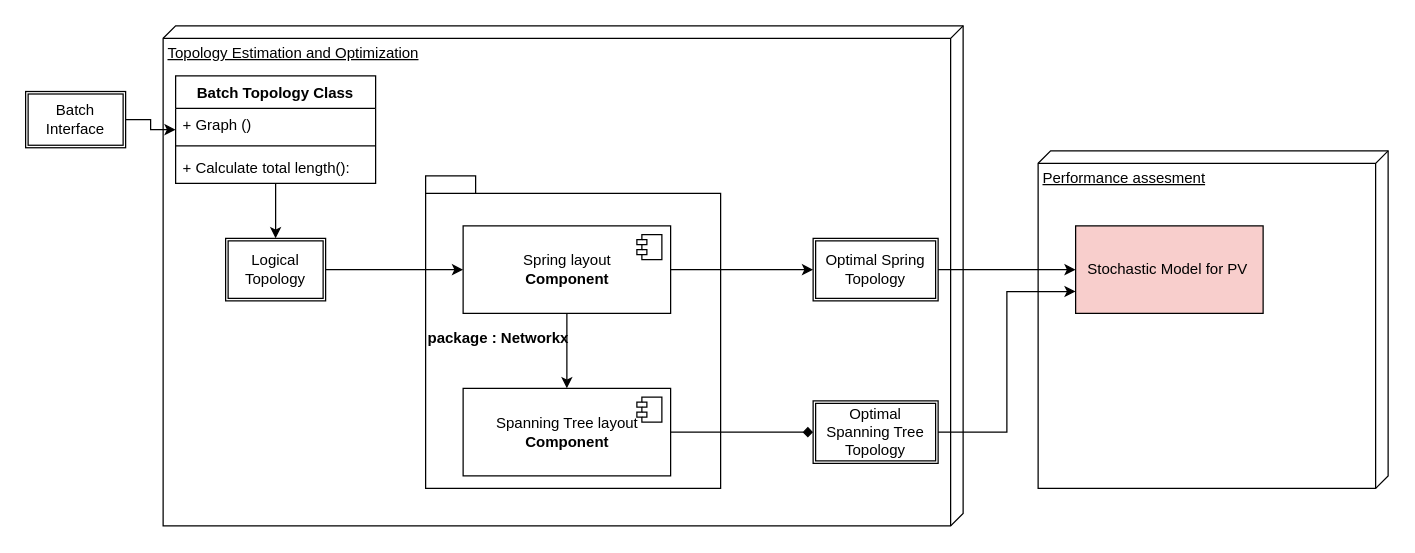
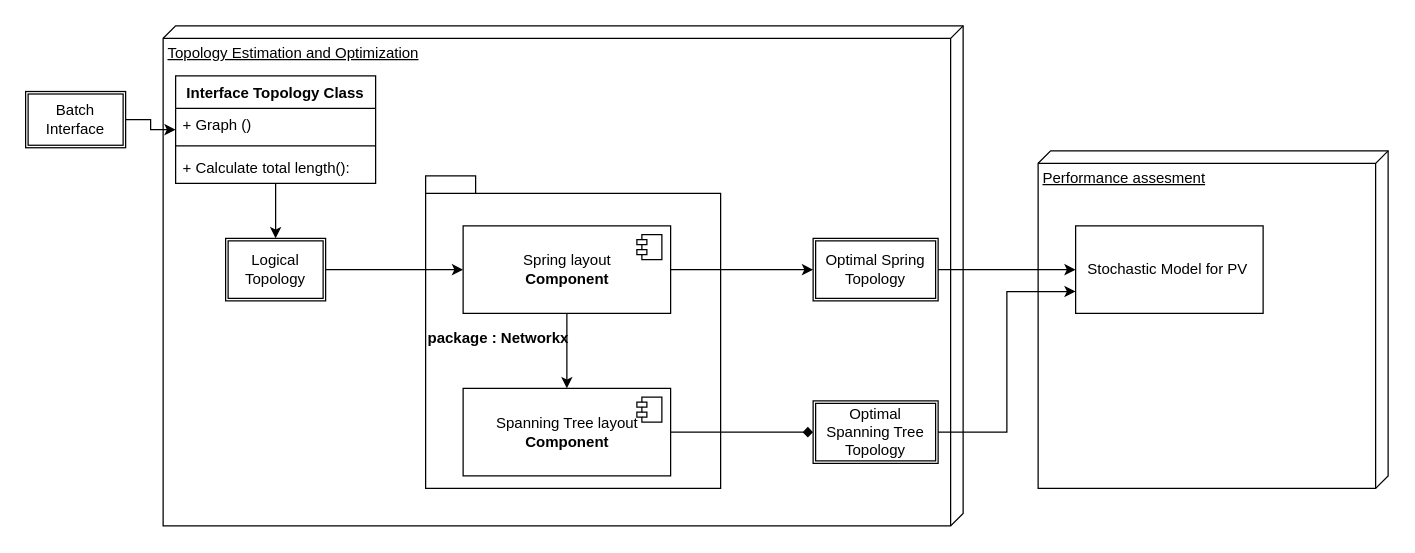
(275, 93) -> (275, 93)
(1169, 269) -> (1169, 269)
